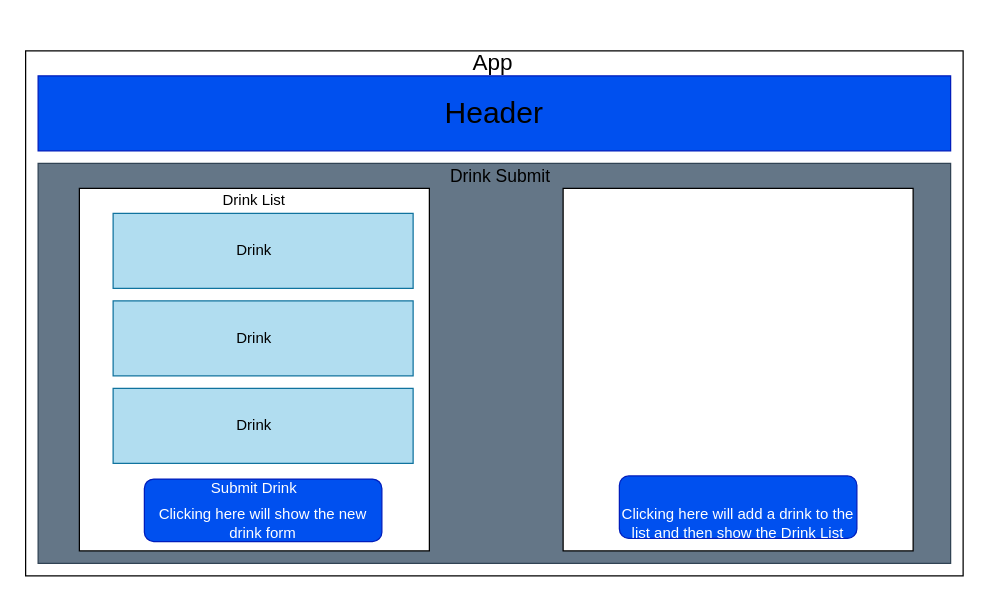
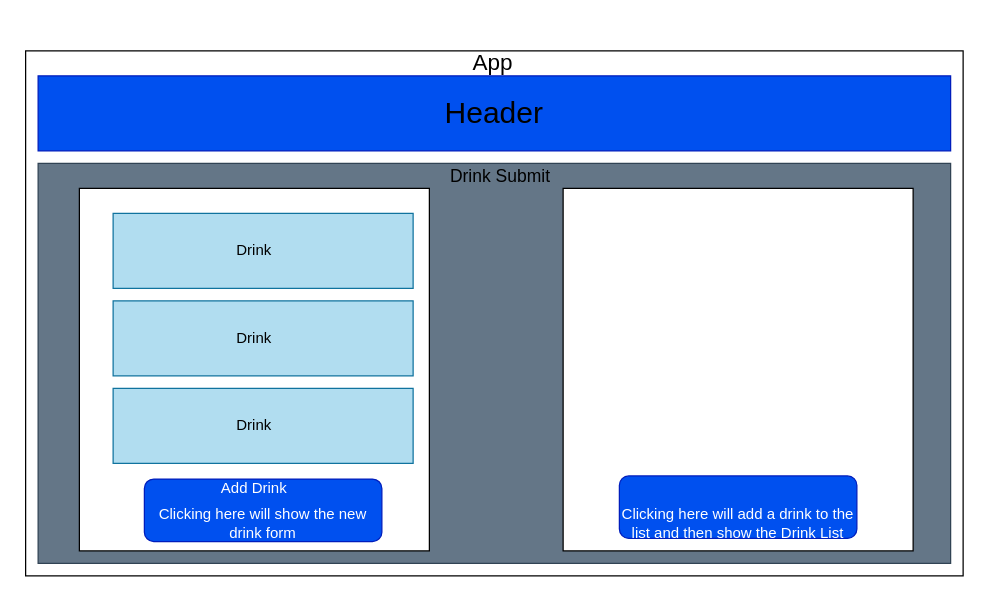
(254, 201) -> none
(254, 488) -> (254, 488)
